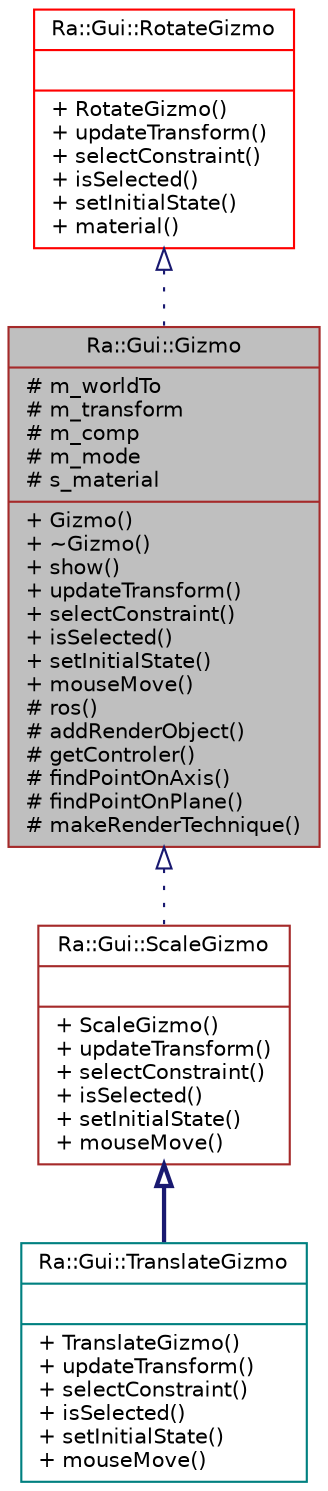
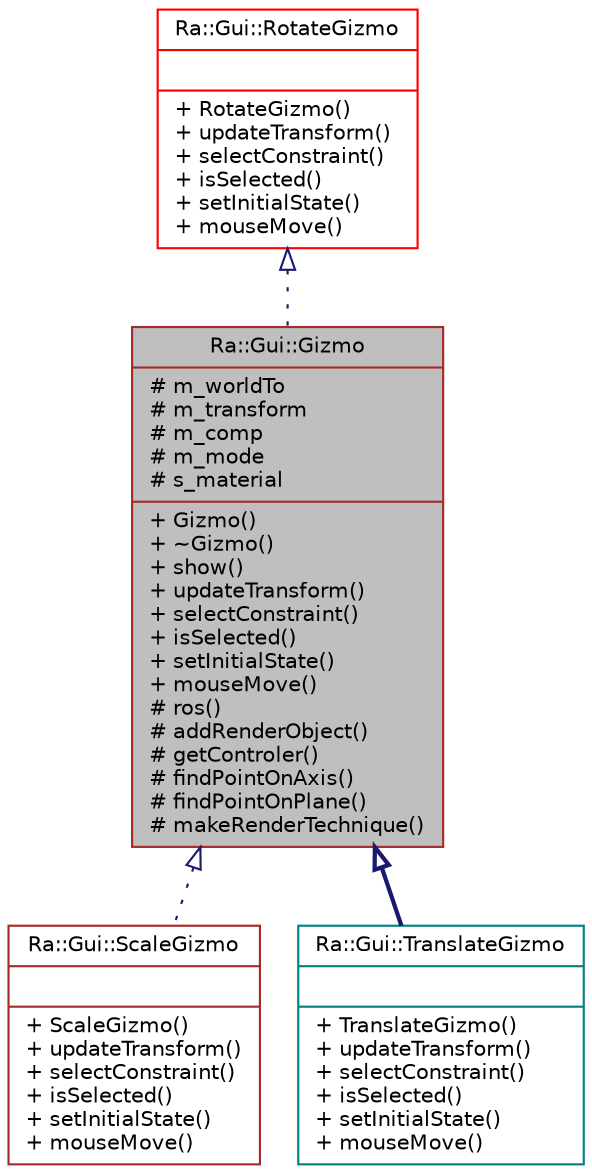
(116, 227) -> (259, 227)
(164, 1214) -> (392, 897)
